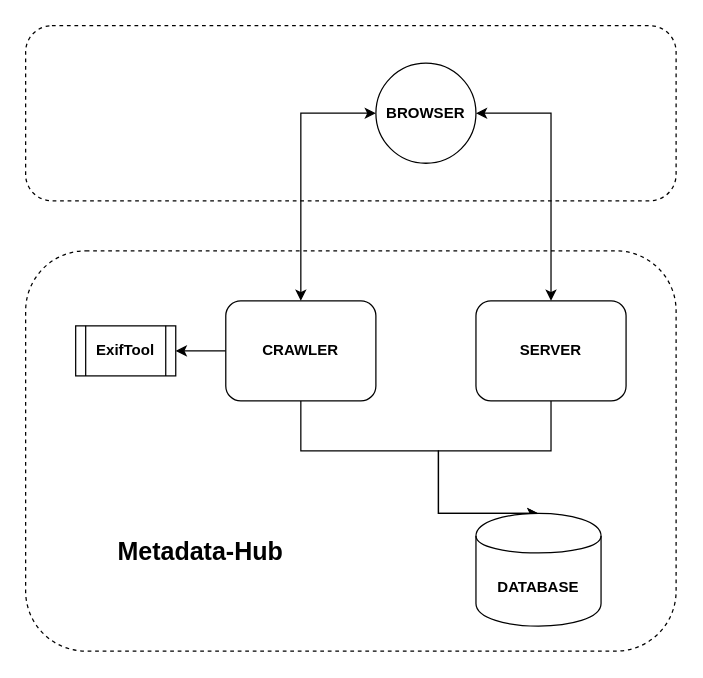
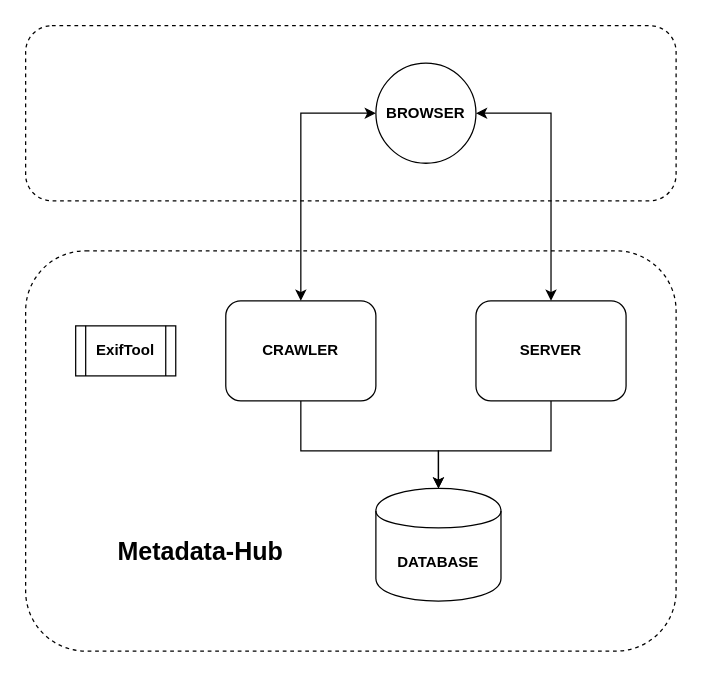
(205, 351) -> none
(538, 569) -> (438, 544)
